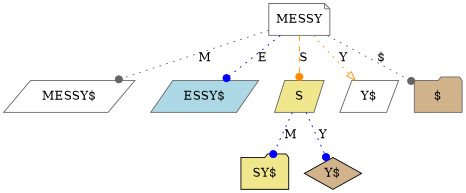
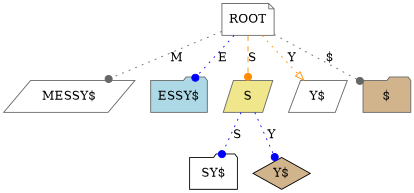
(299, 19) -> (248, 19)
(205, 96) -> (179, 96)
(291, 135) -> (237, 135)
(265, 173) -> (214, 173)
